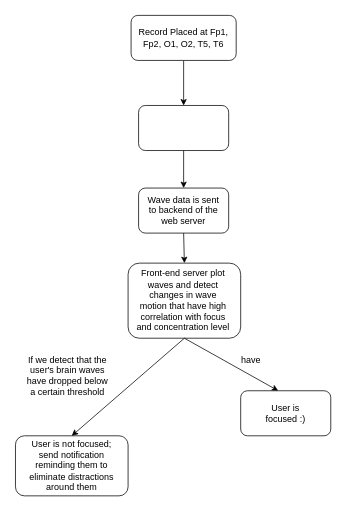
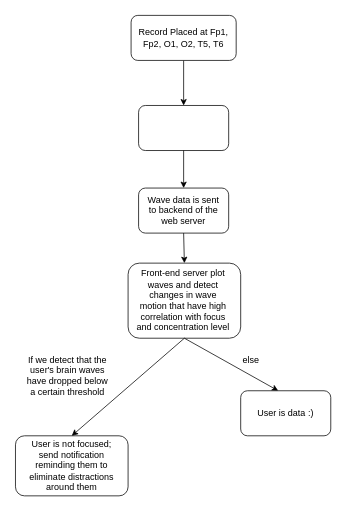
(251, 360) -> (251, 360)
(285, 413) -> (285, 413)
